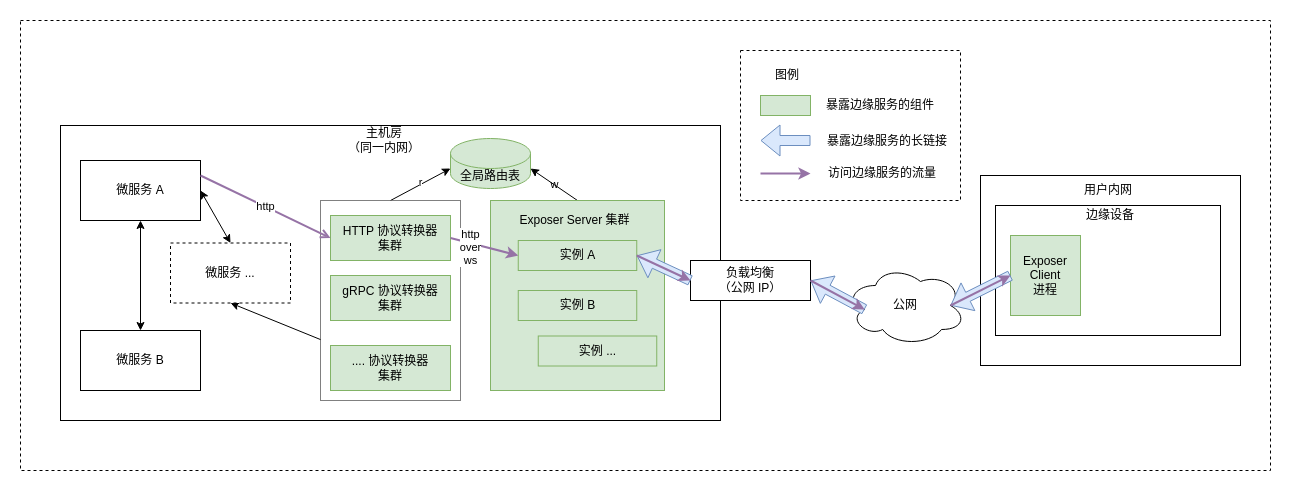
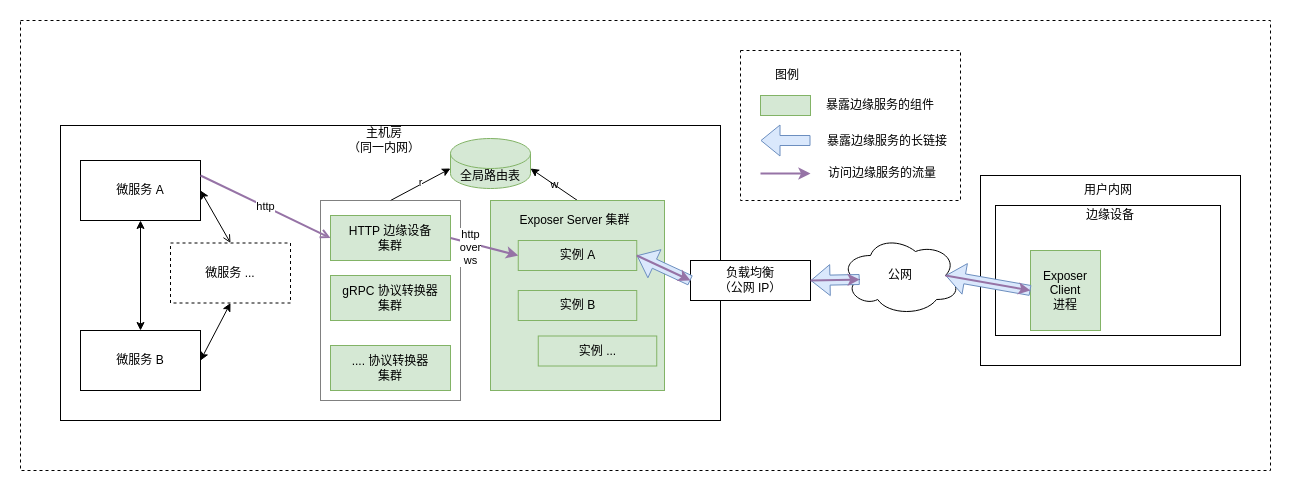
(226, 236) -> (227, 238)
(391, 239) -> (391, 239)
(1046, 276) -> (1066, 291)
(906, 306) -> (901, 276)
(278, 322) -> (216, 332)
